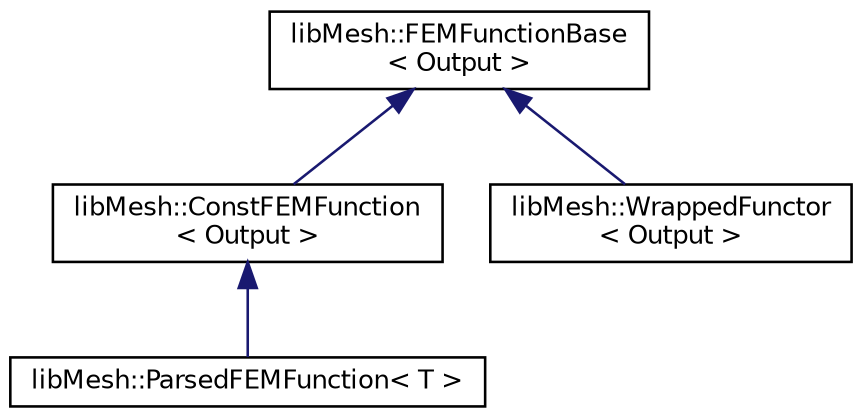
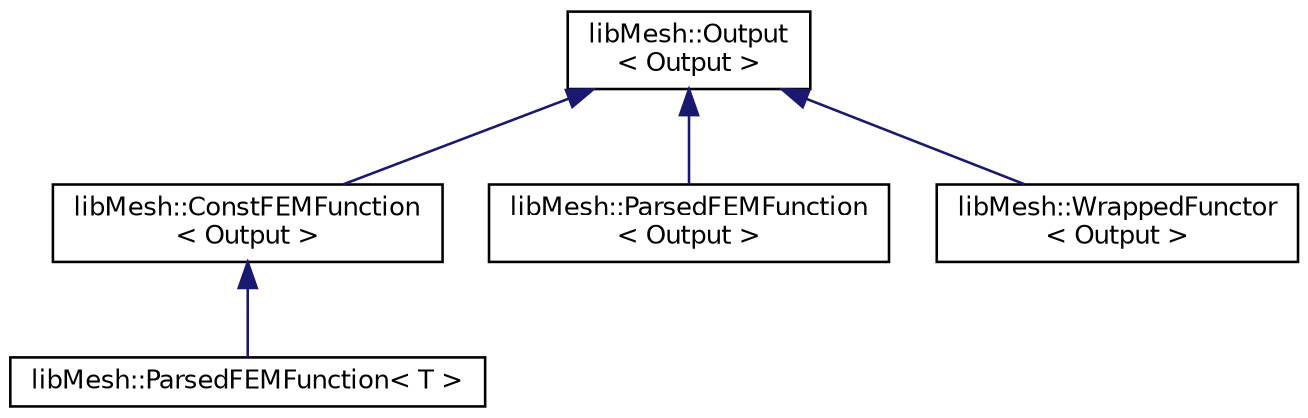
(459, 50) -> (689, 50)
none -> (689, 223)
